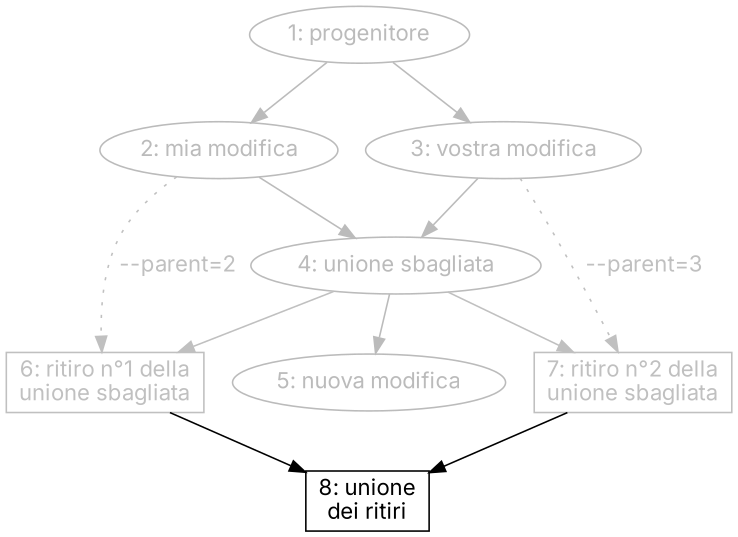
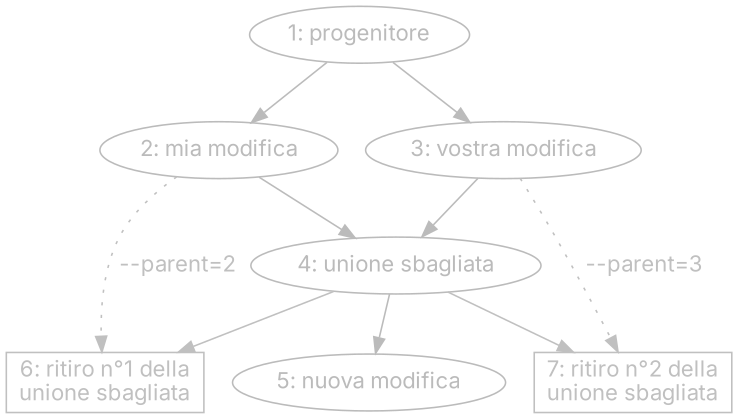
(367, 501) -> none
